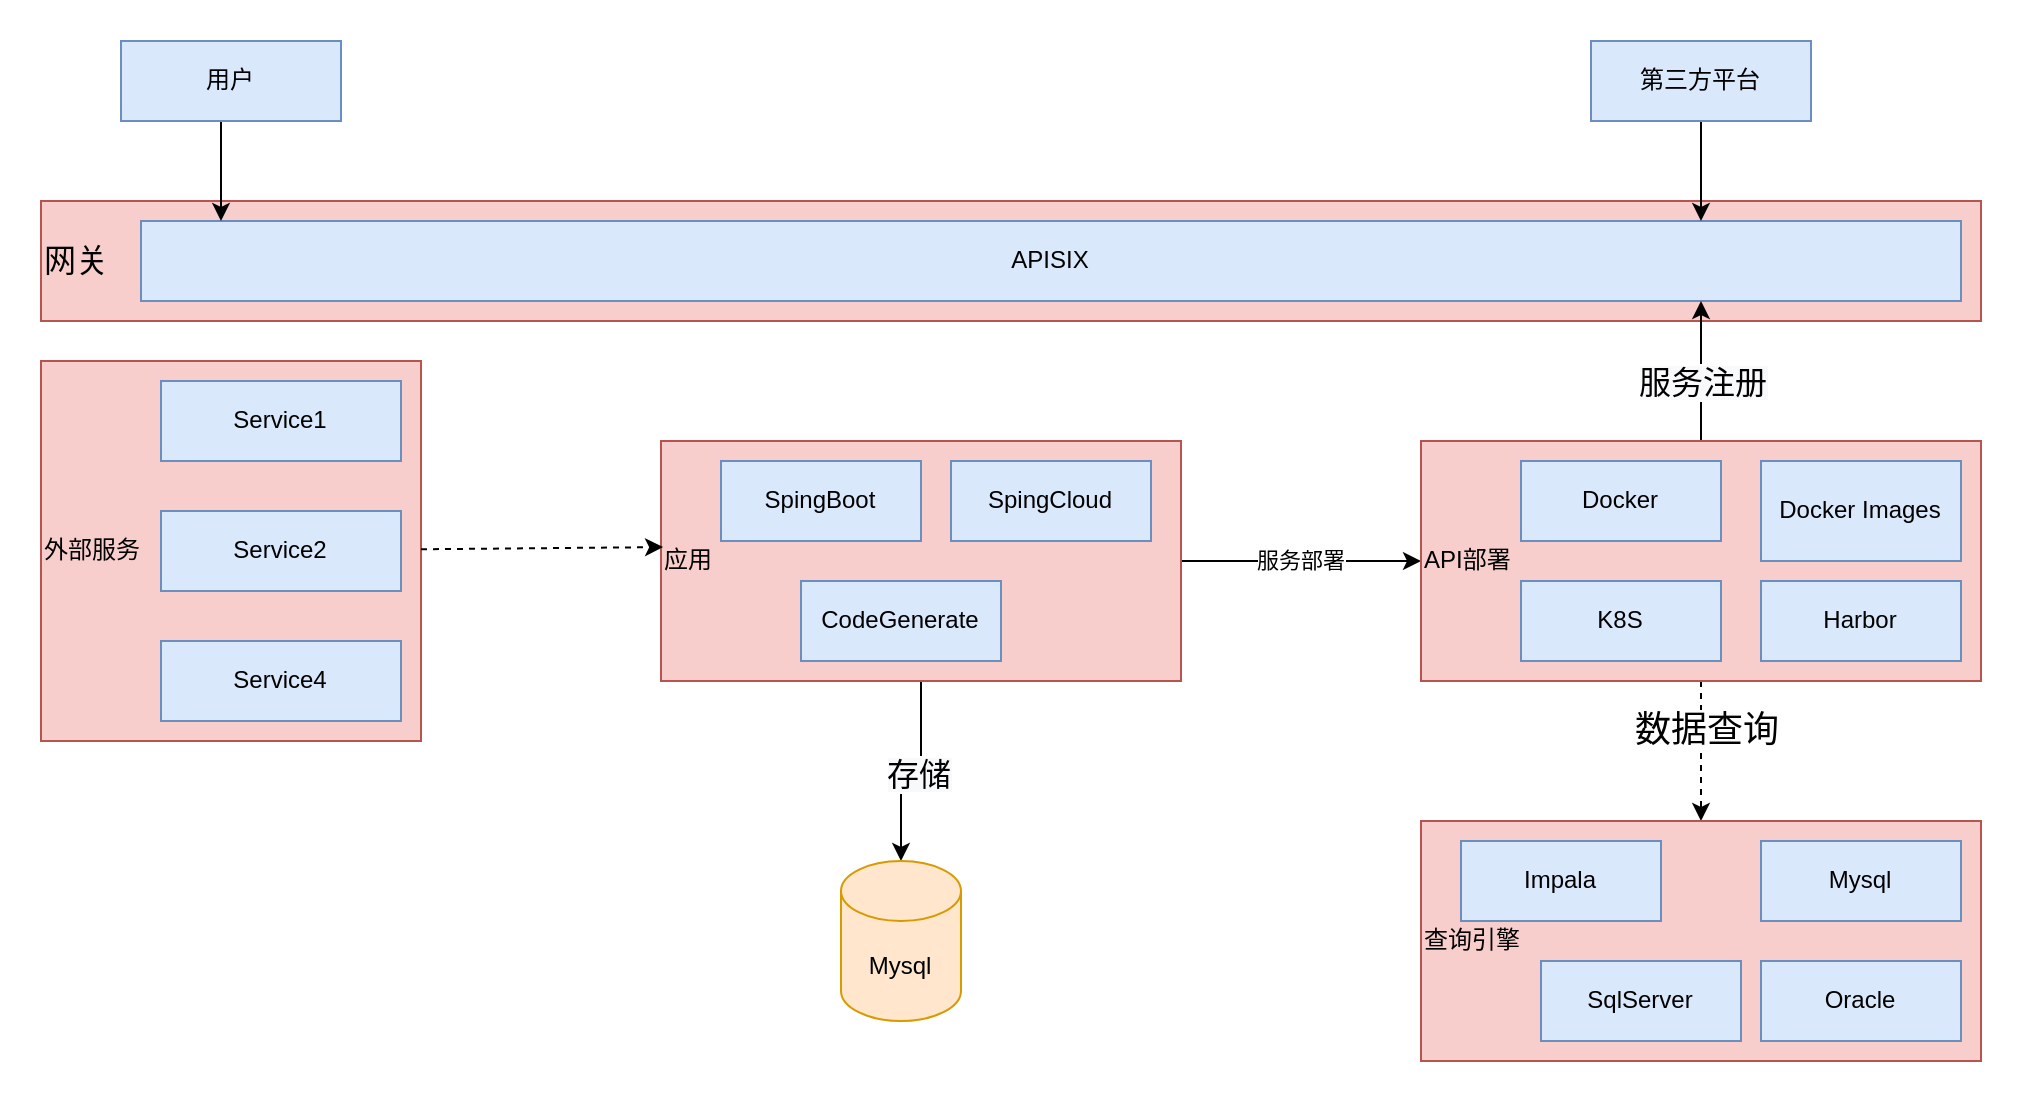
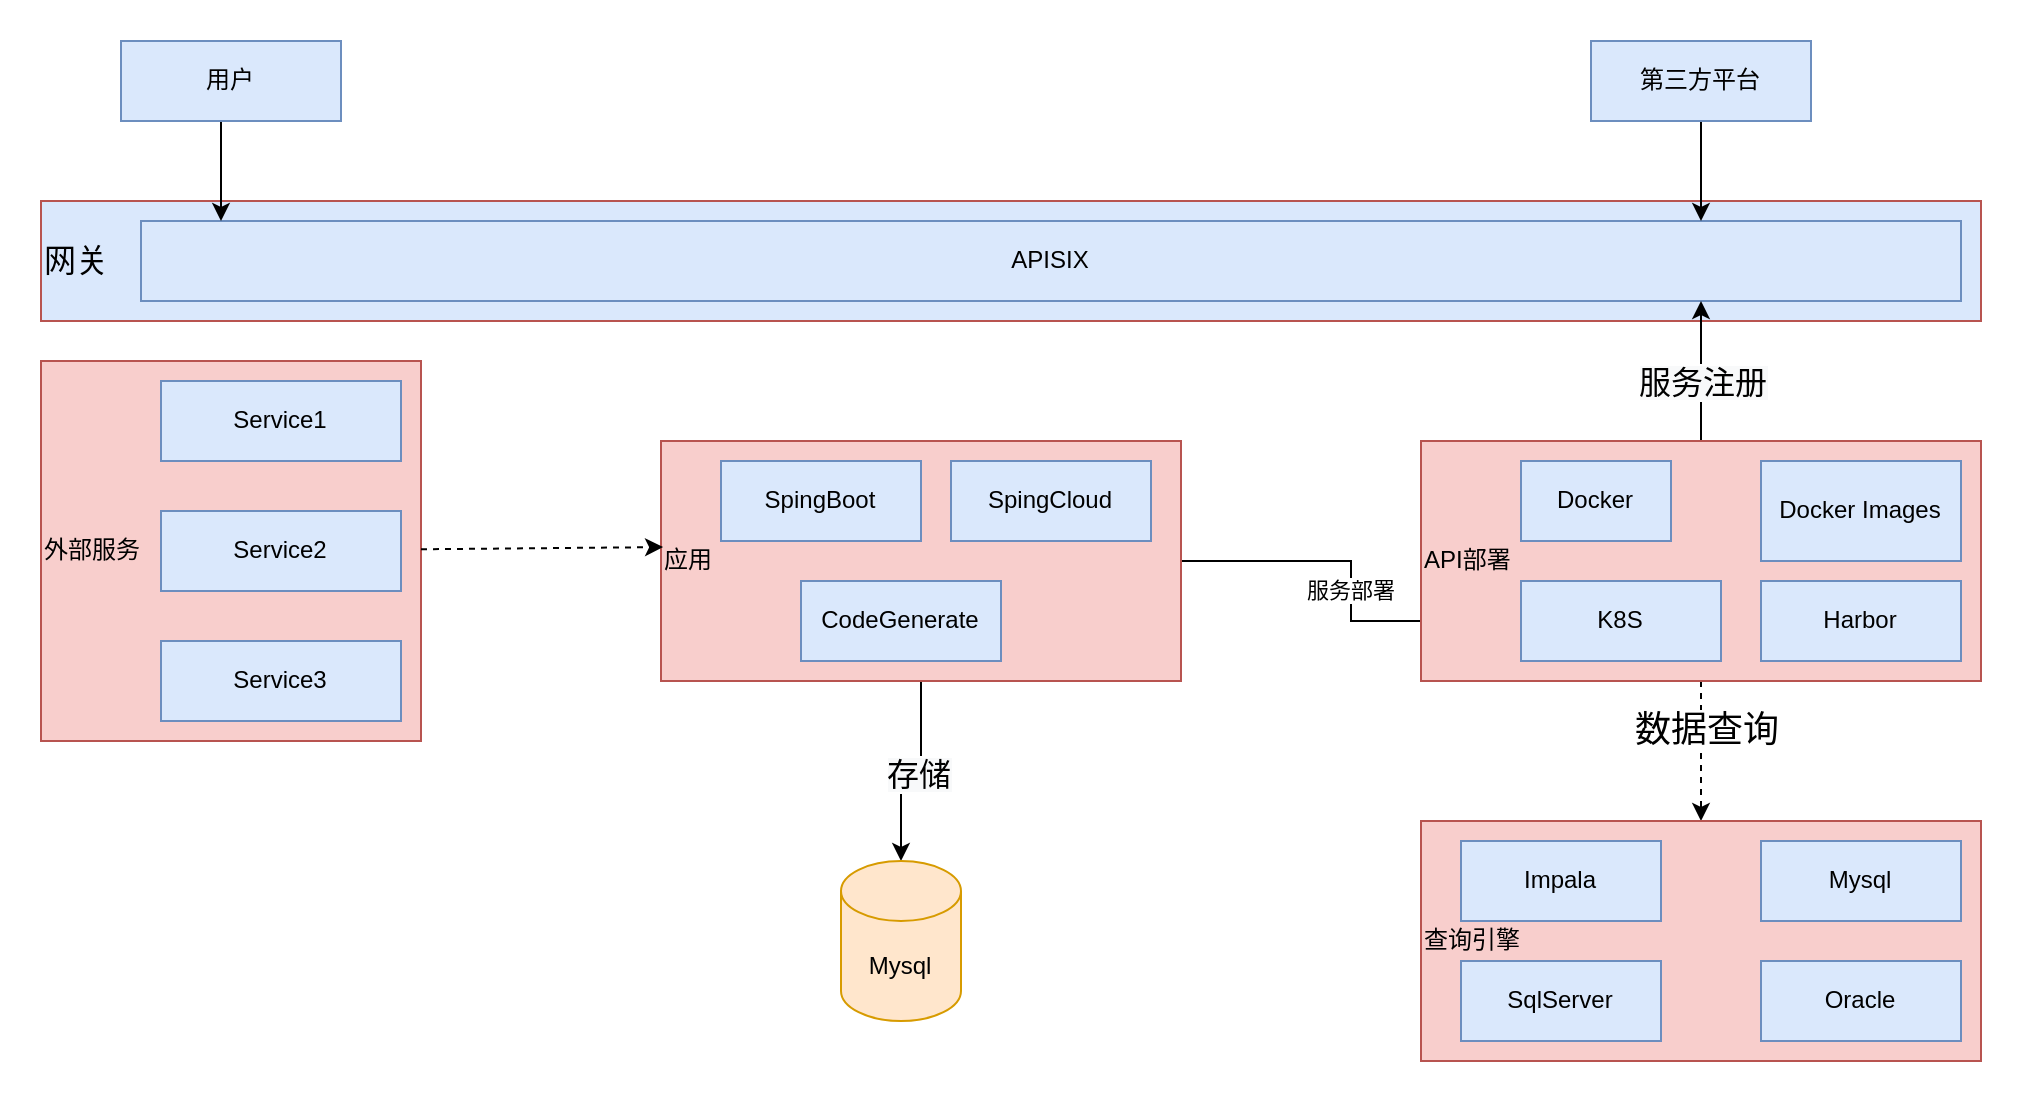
(69, 261) -> (69, 261)
(1621, 501) -> (1596, 501)
(1332, 561) -> (1351, 578)
(281, 681) -> (281, 681)
(1641, 1001) -> (1561, 1001)
